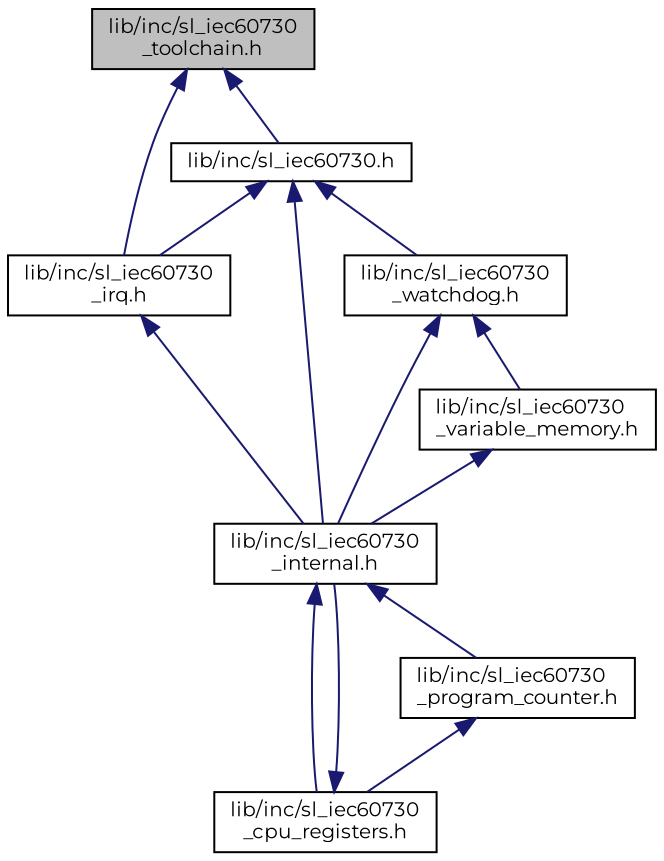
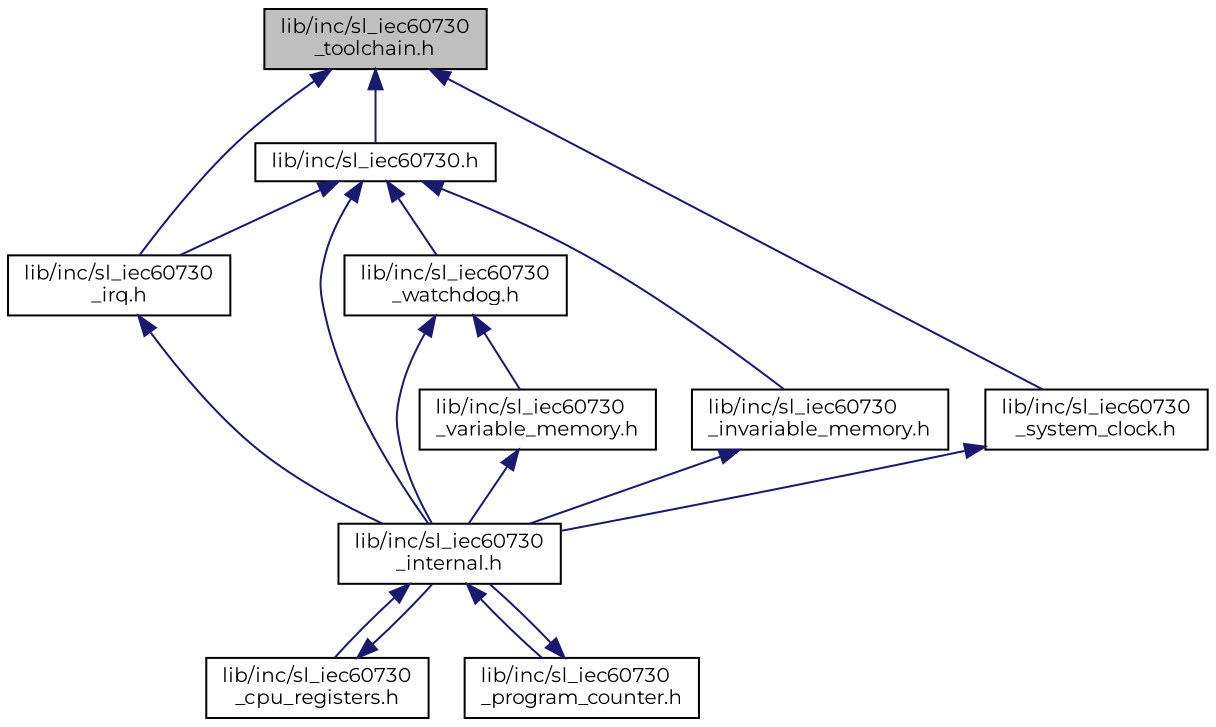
none -> (820, 420)
none -> (1097, 420)
(413, 761) -> (521, 613)
